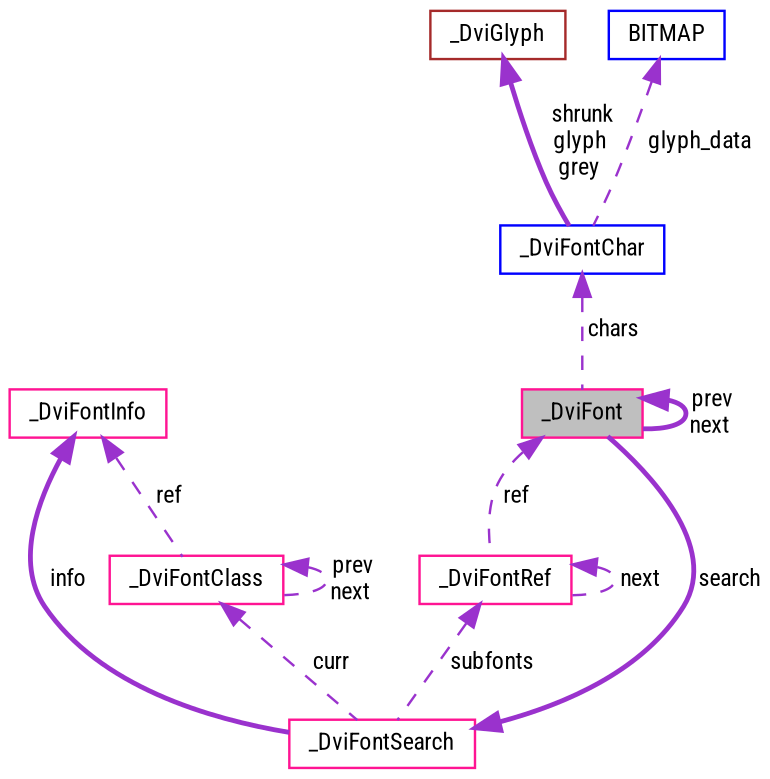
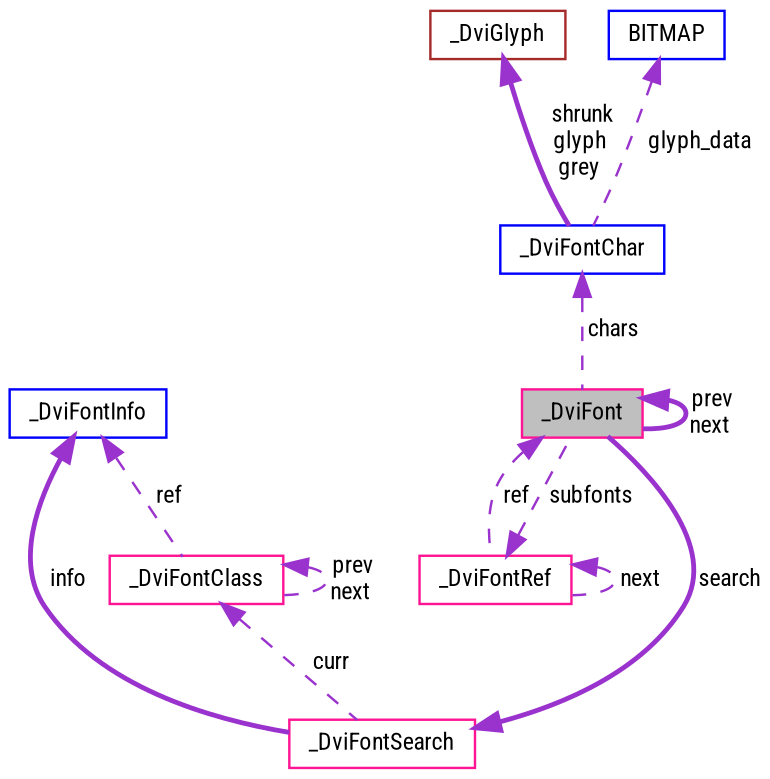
(88, 414) -> (88, 414)
(432, 672) -> (545, 486)
